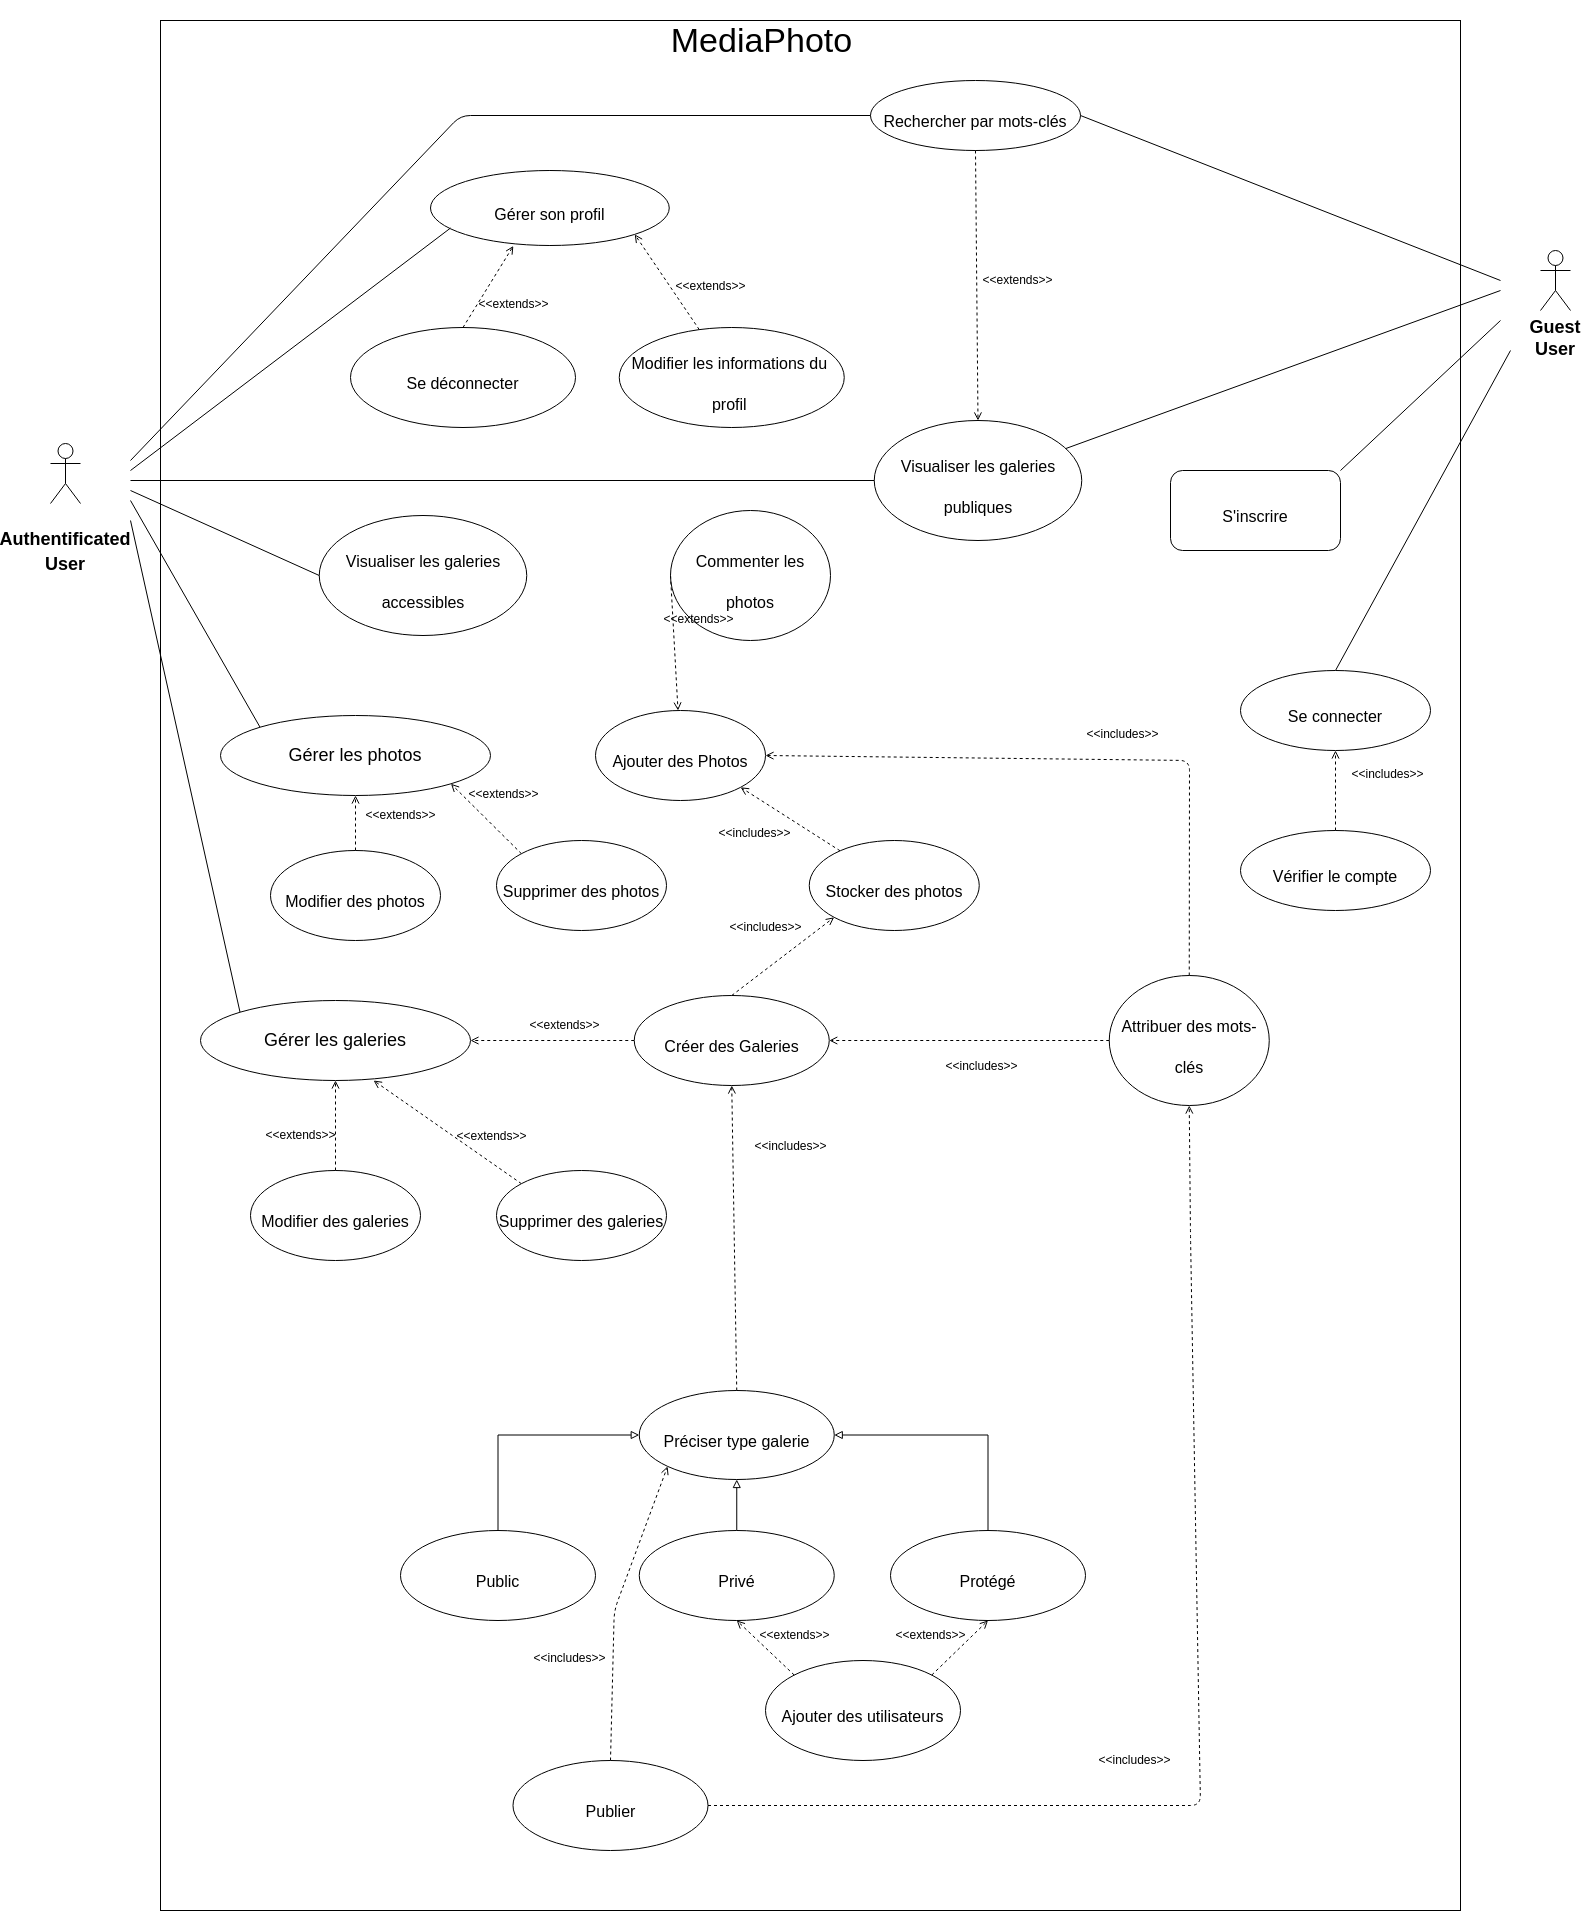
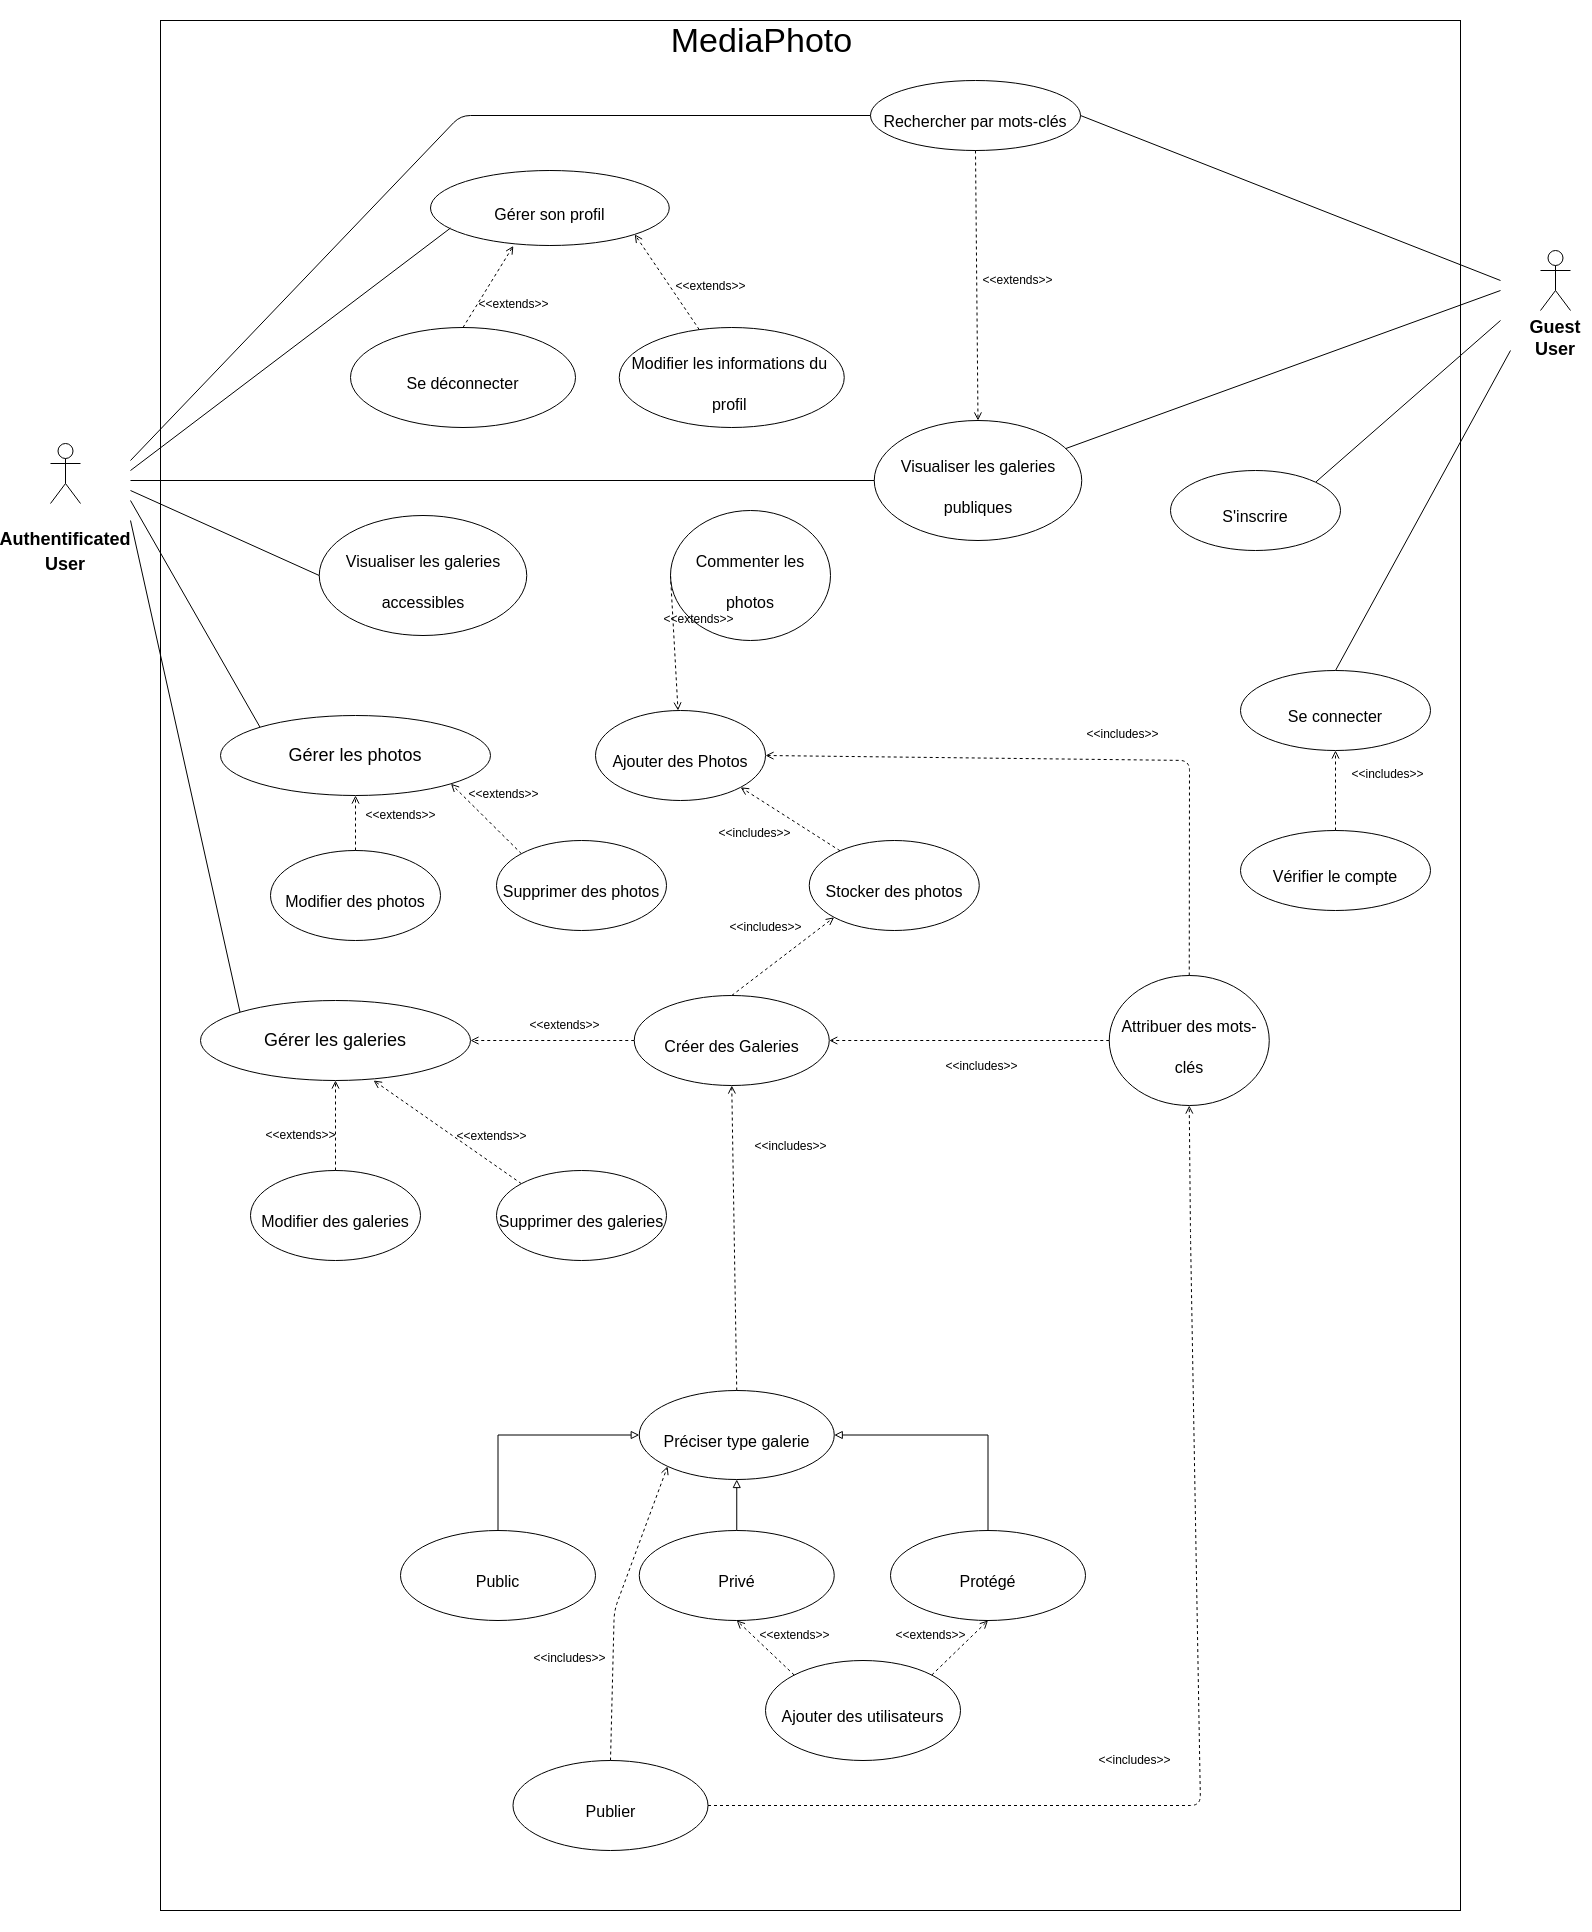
(1256, 511) -> (1256, 511)
